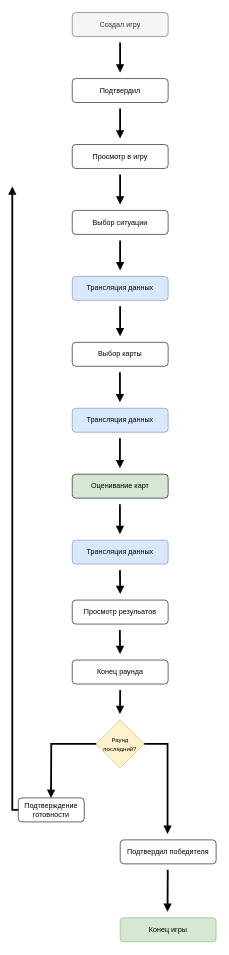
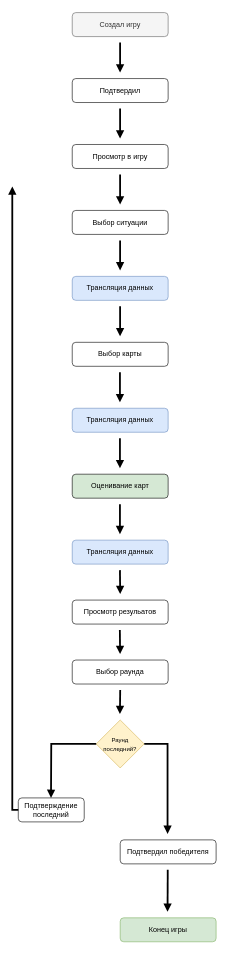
(120, 672) -> (120, 672)
(51, 810) -> (51, 810)
